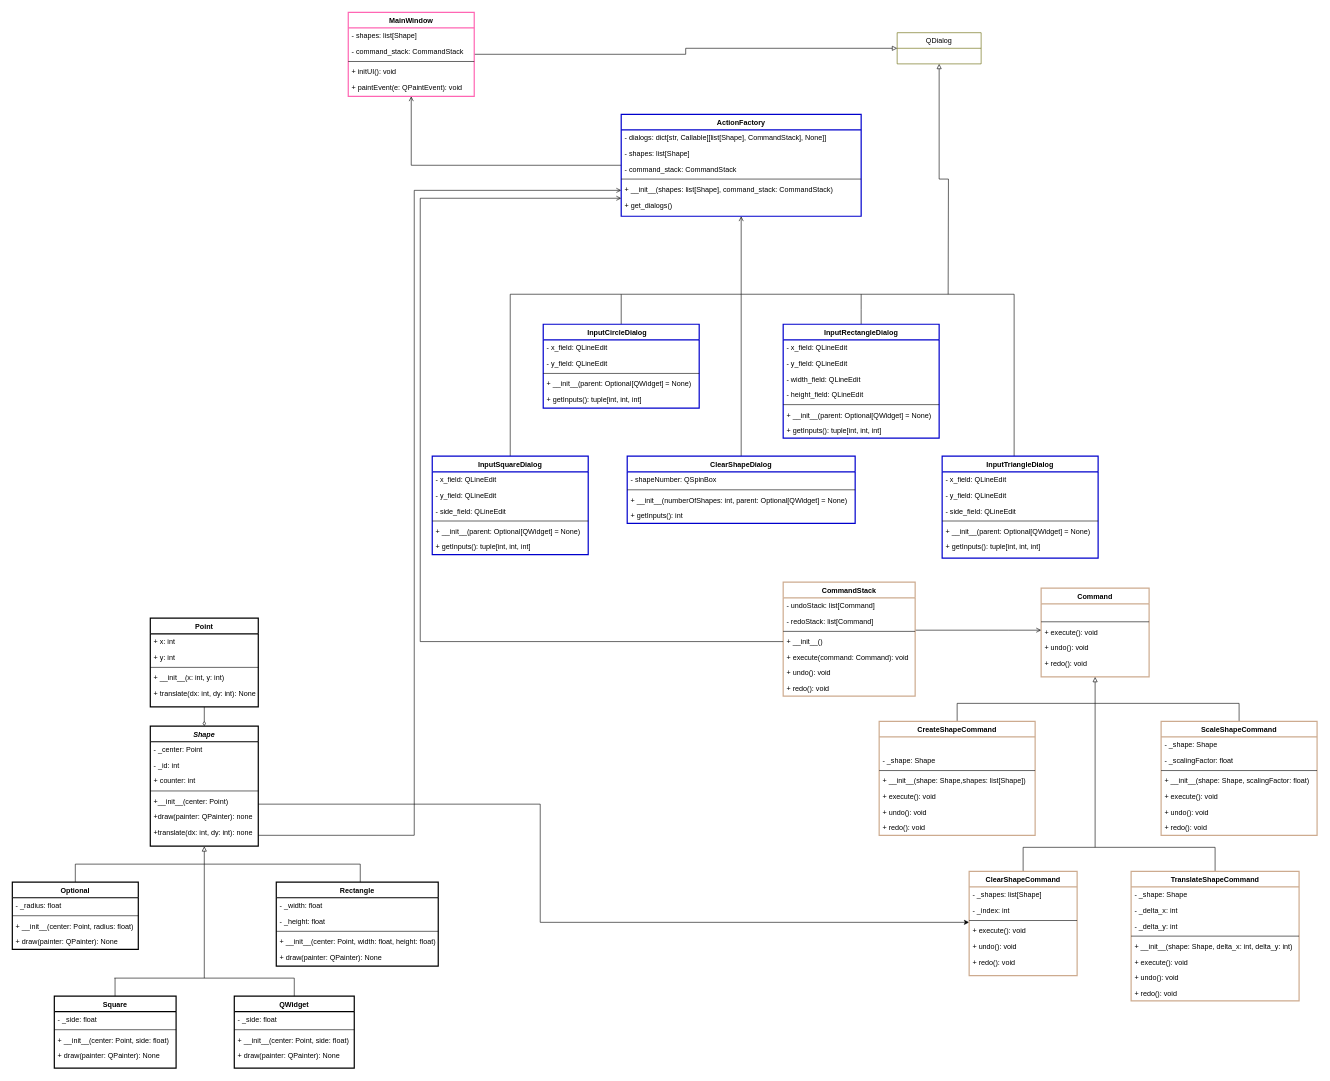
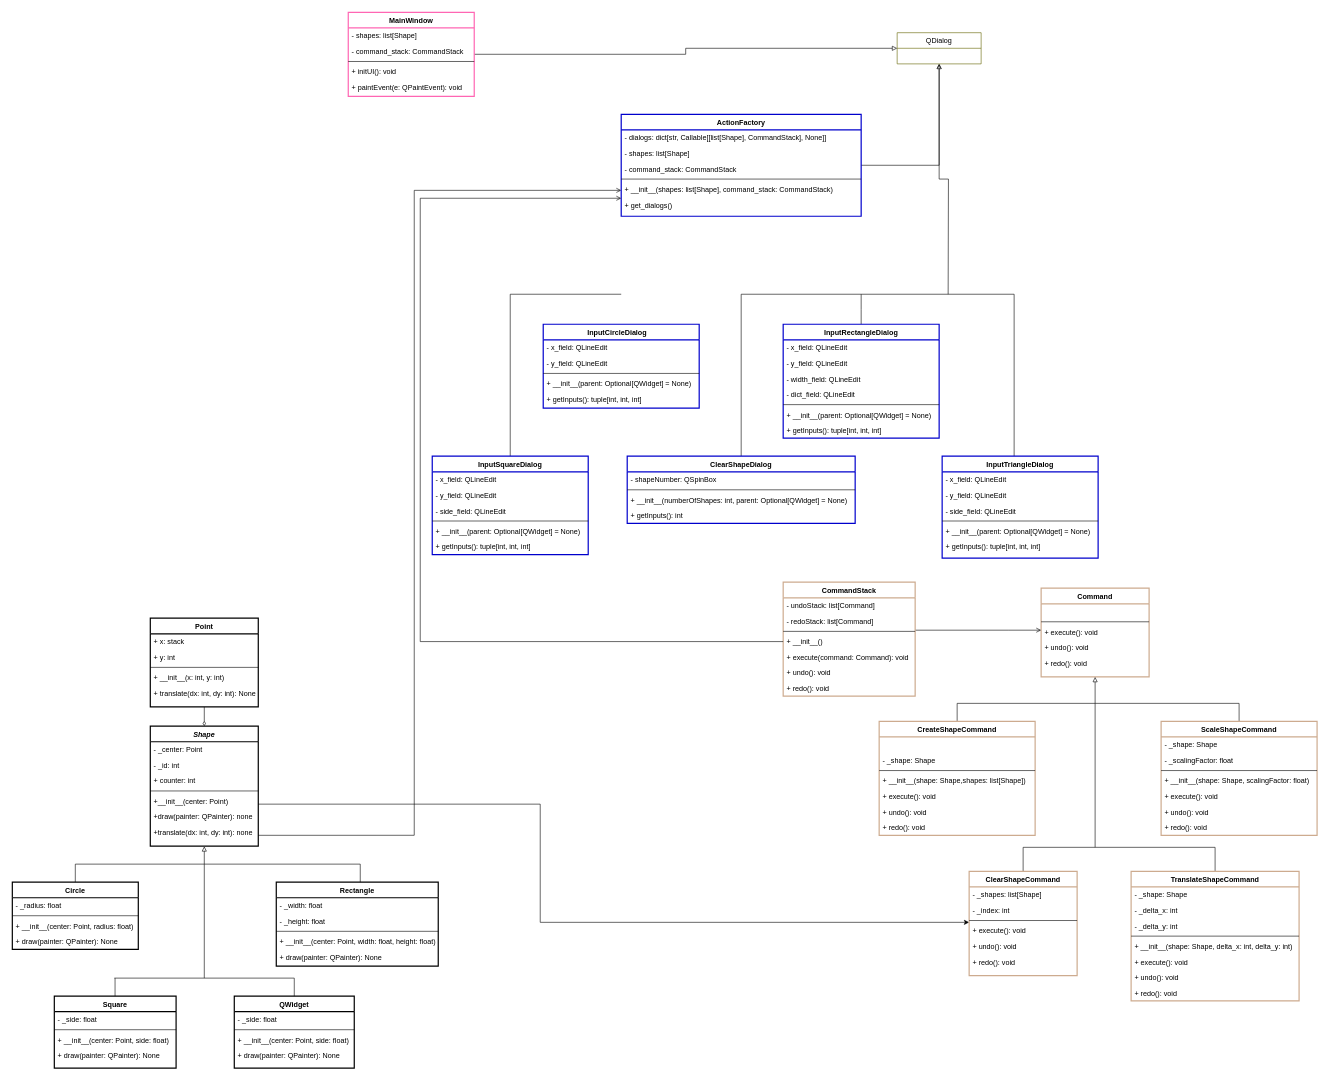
(482, 165) -> (900, 165)
(704, 294) -> none
(830, 395) -> (825, 395)
(166, 642) -> (171, 642)
(75, 890) -> (75, 890)
